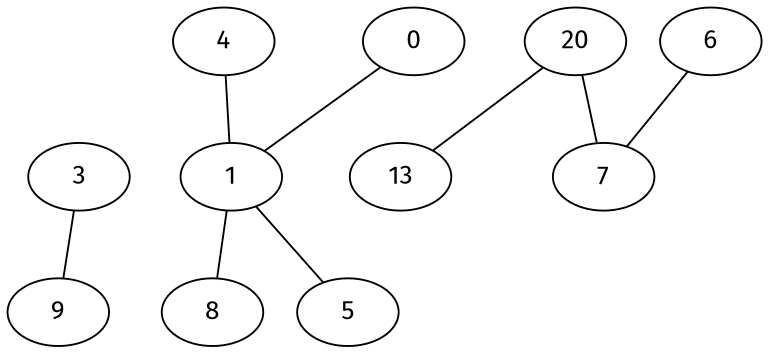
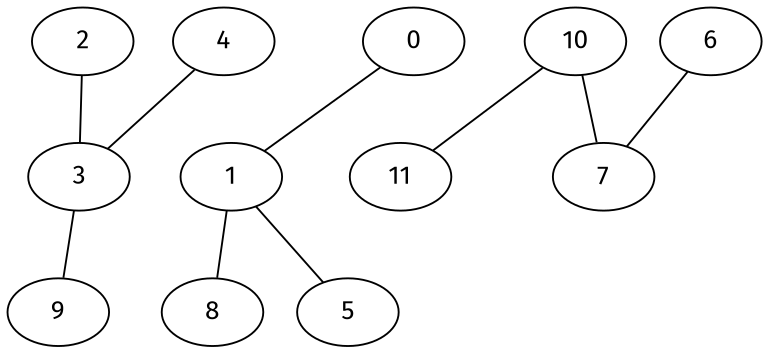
none -> (83, 41)
(575, 41) -> (575, 41)
(228, 109) -> (151, 109)
(401, 177) -> (401, 177)
